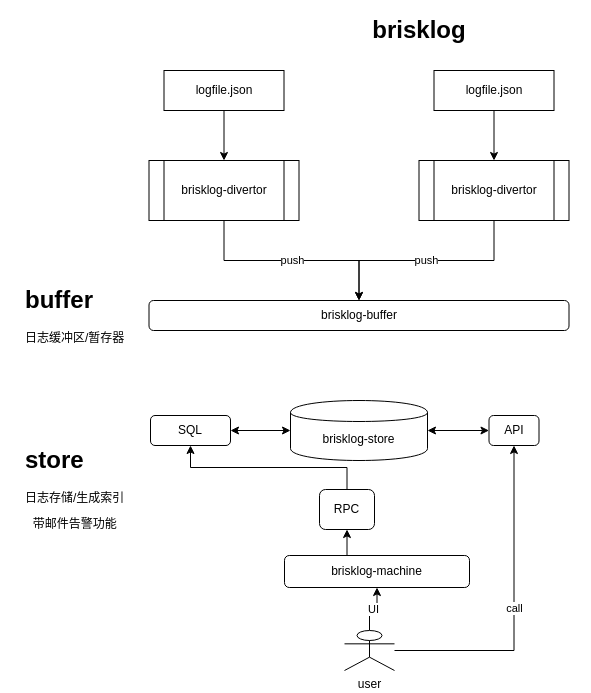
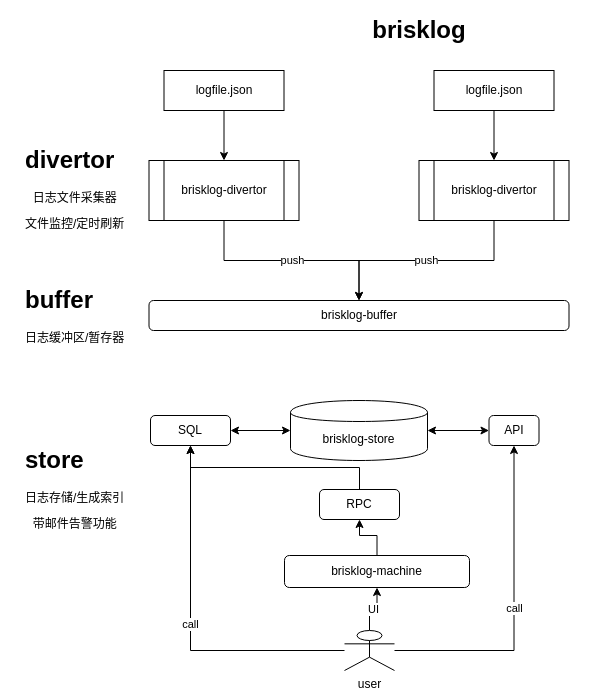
none -> (81, 186)
(347, 510) -> (360, 505)
none -> (191, 637)
